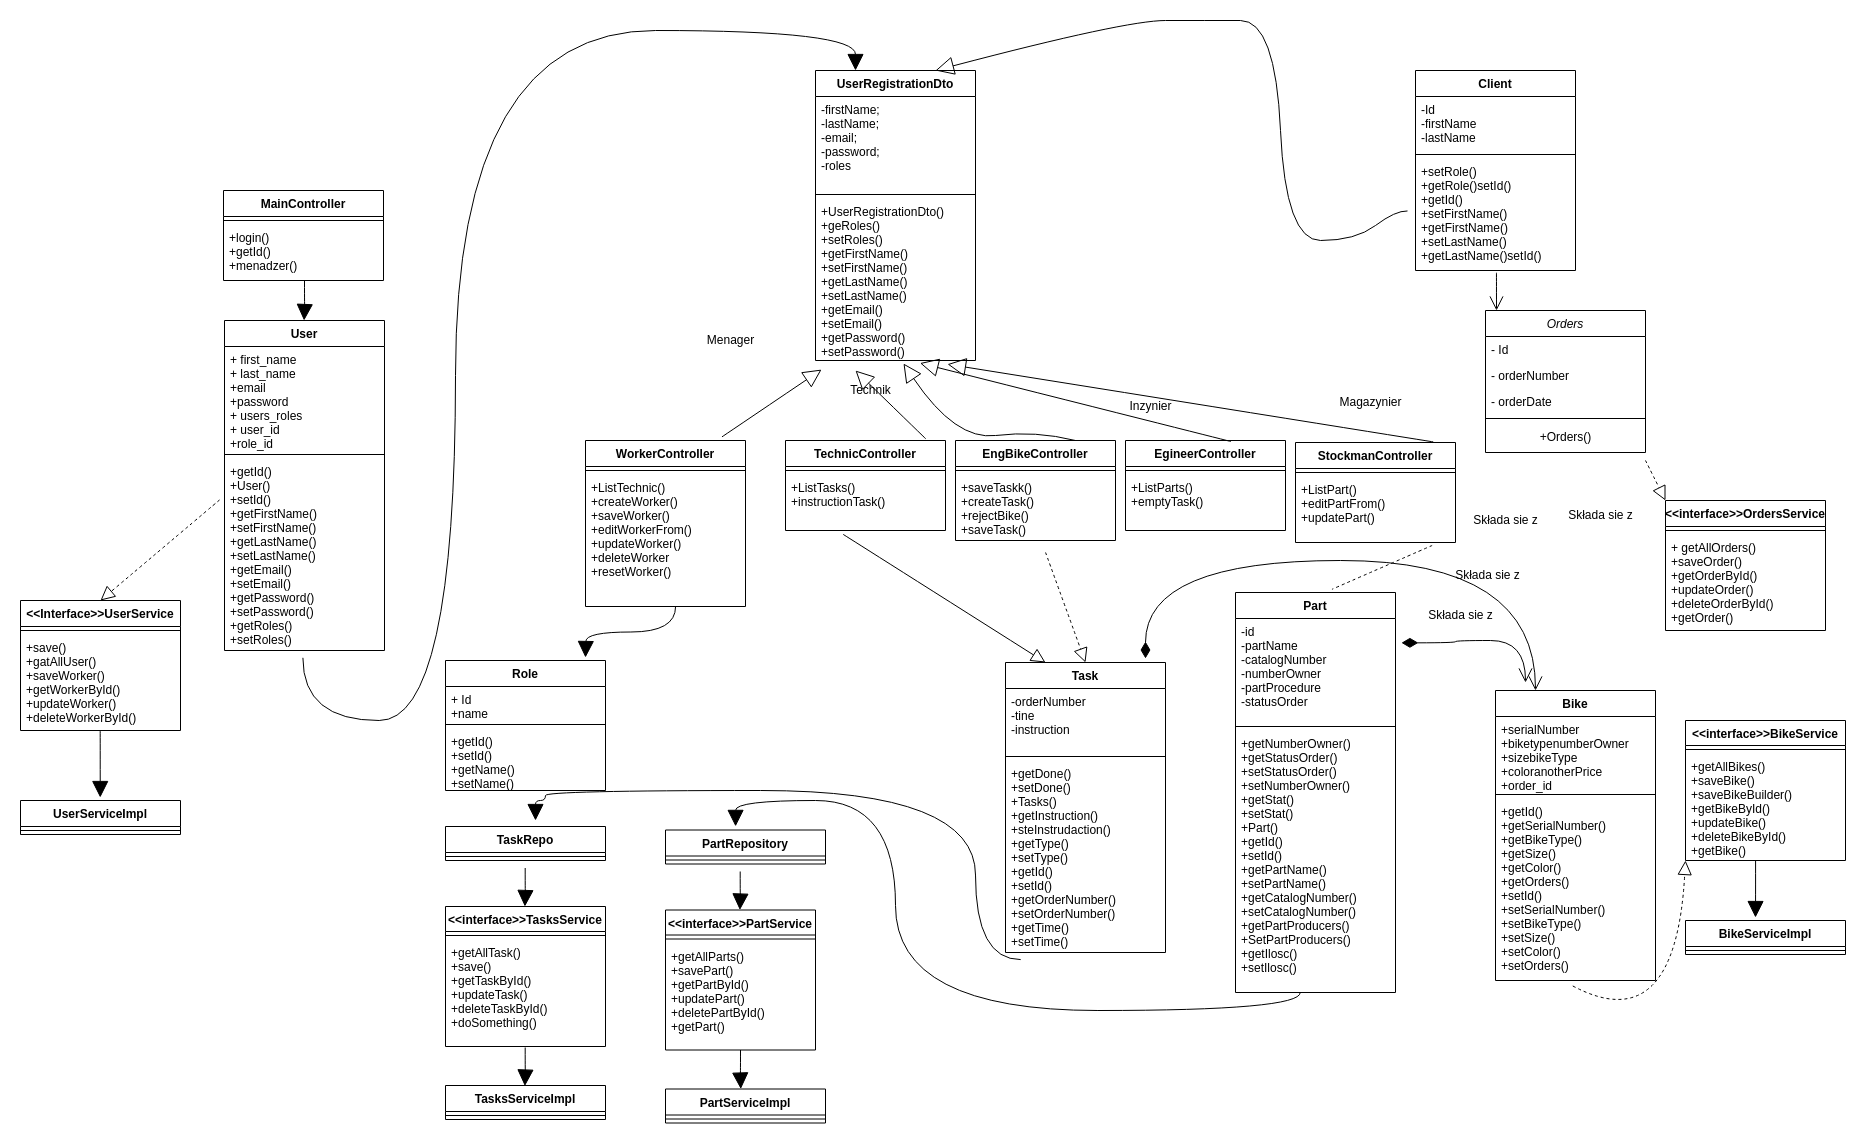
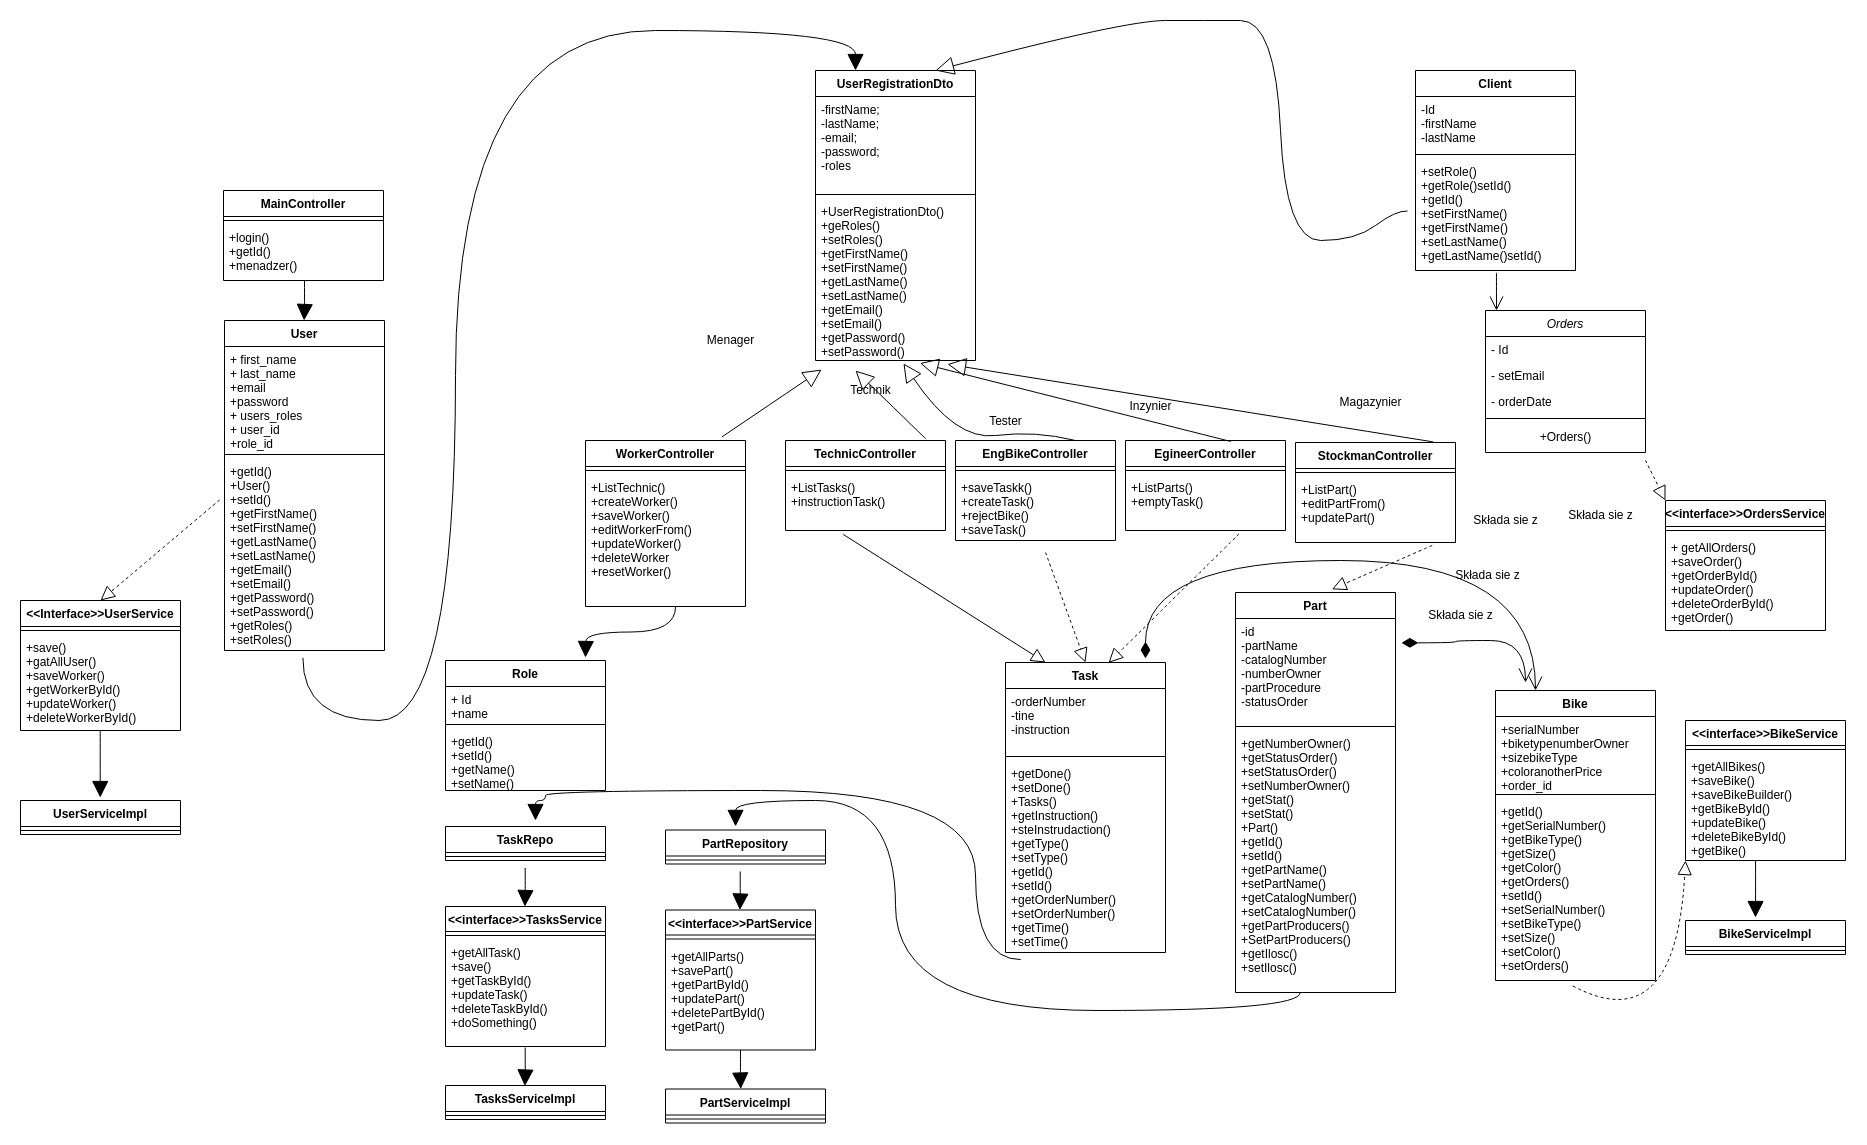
(1533, 376) -> (1520, 376)
none -> (1006, 422)
none -> (1195, 578)
(1340, 586) -> (1346, 583)
